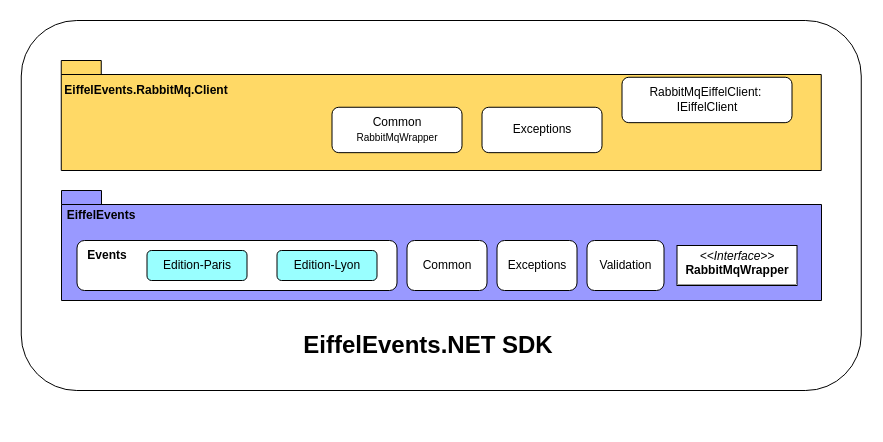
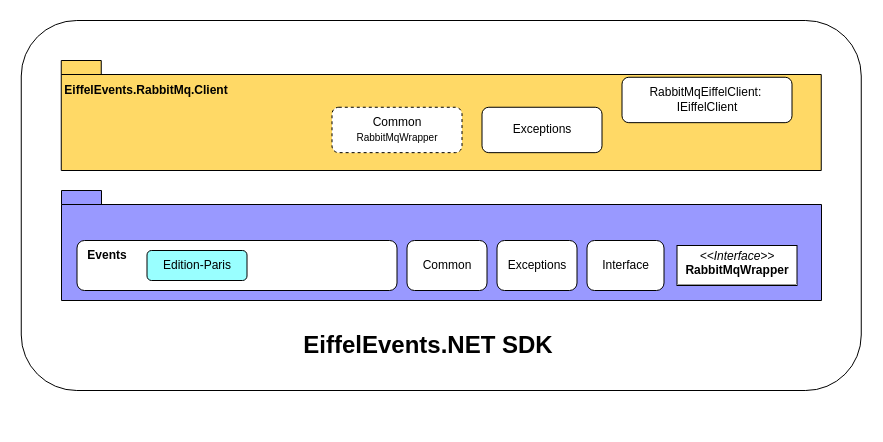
(397, 130) -> (397, 130)
(102, 216) -> none
(327, 266) -> none
(626, 266) -> (626, 266)
